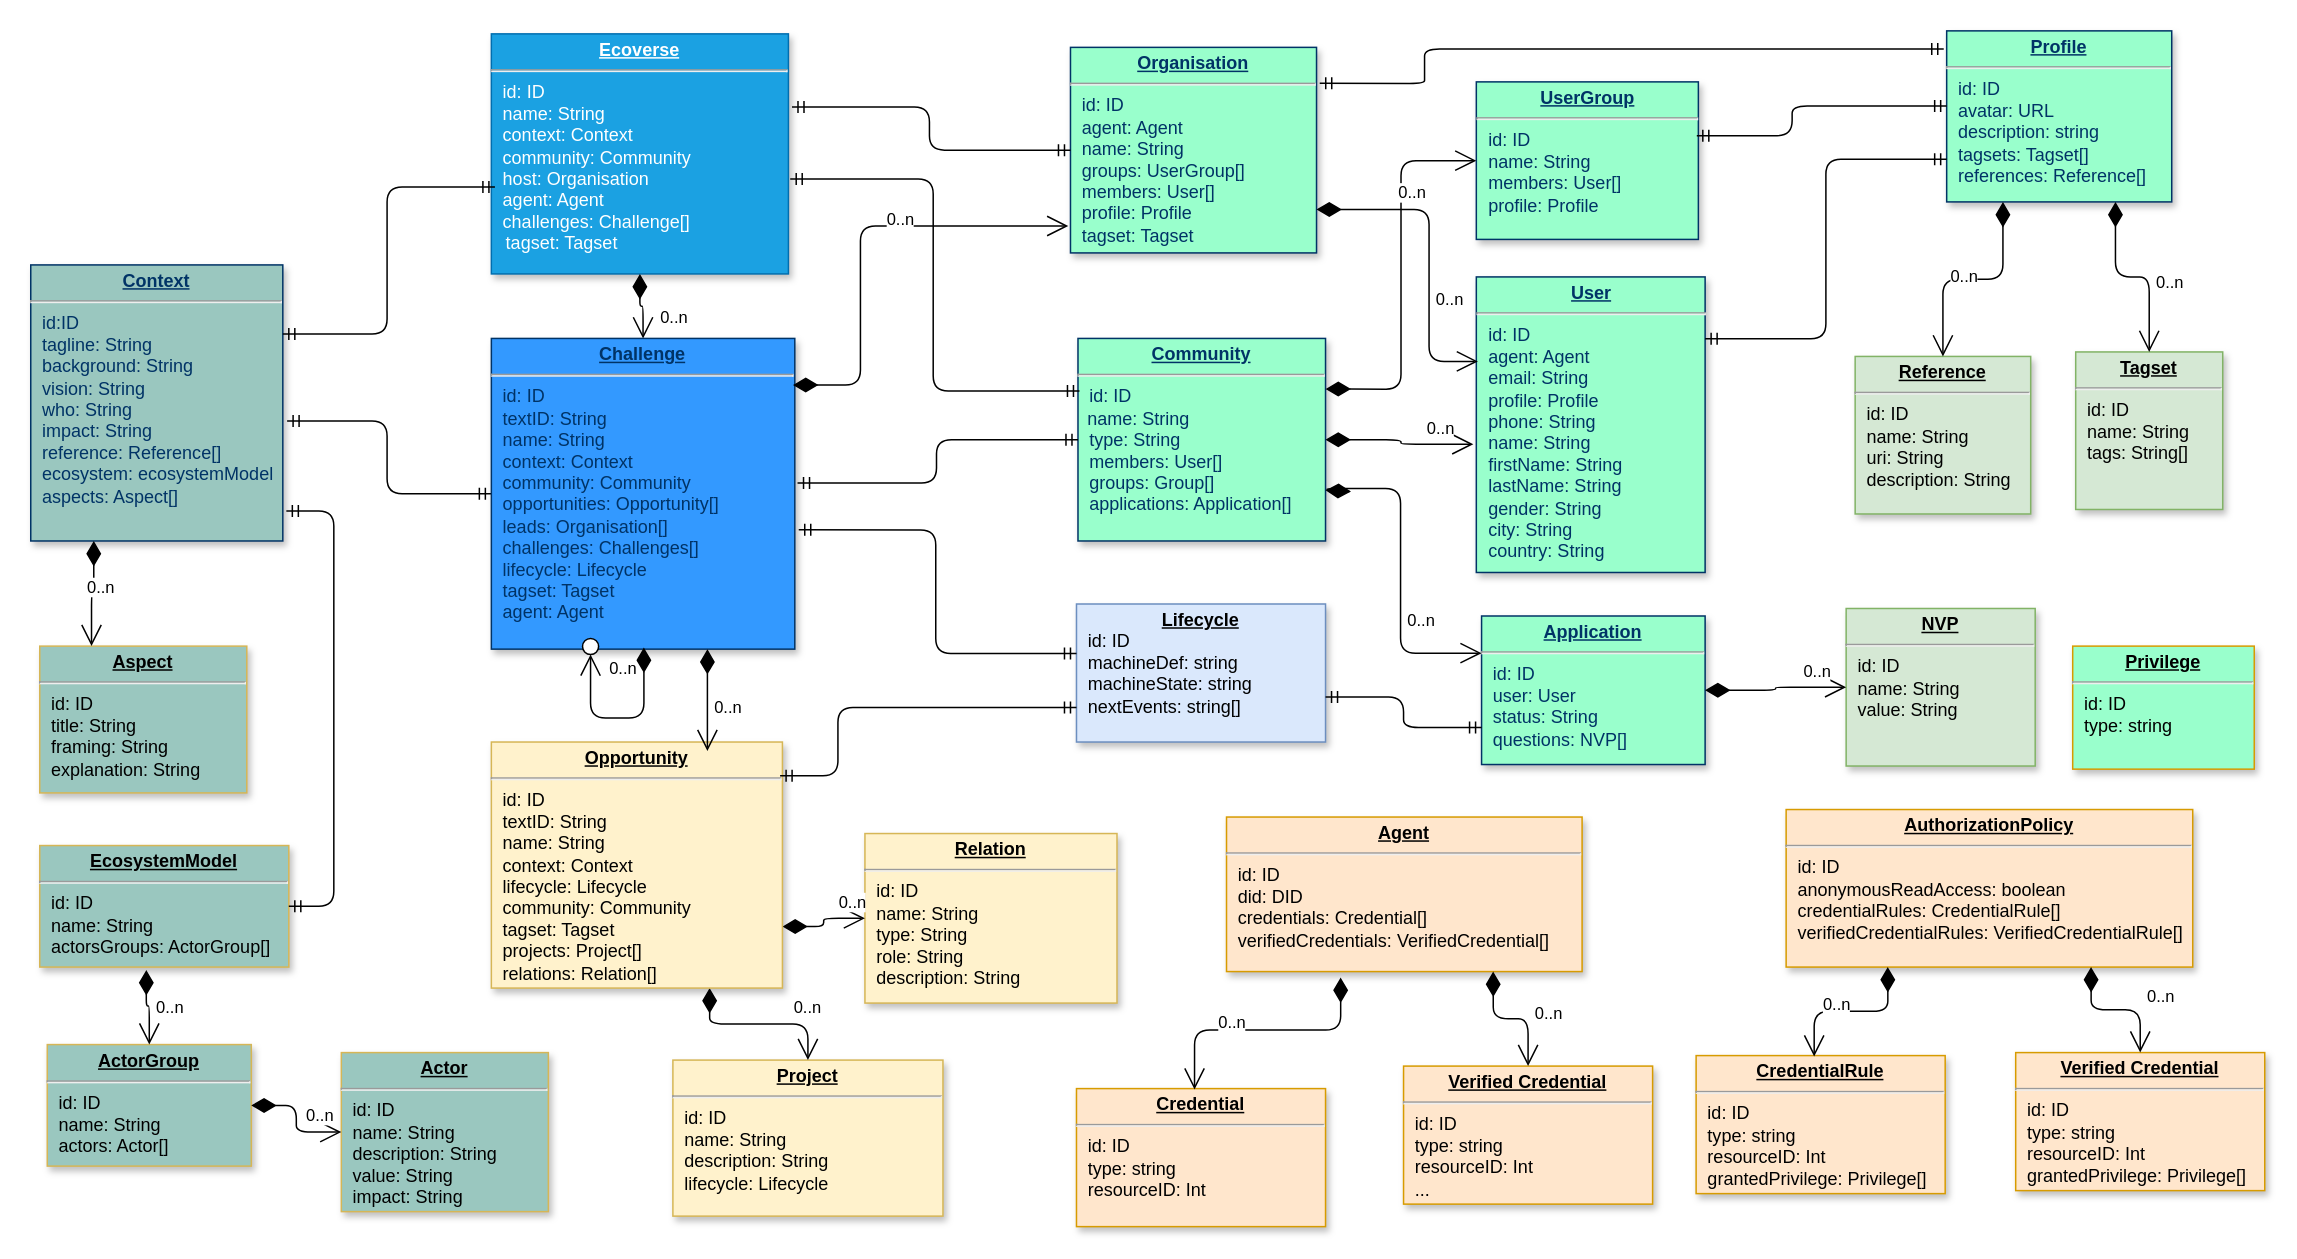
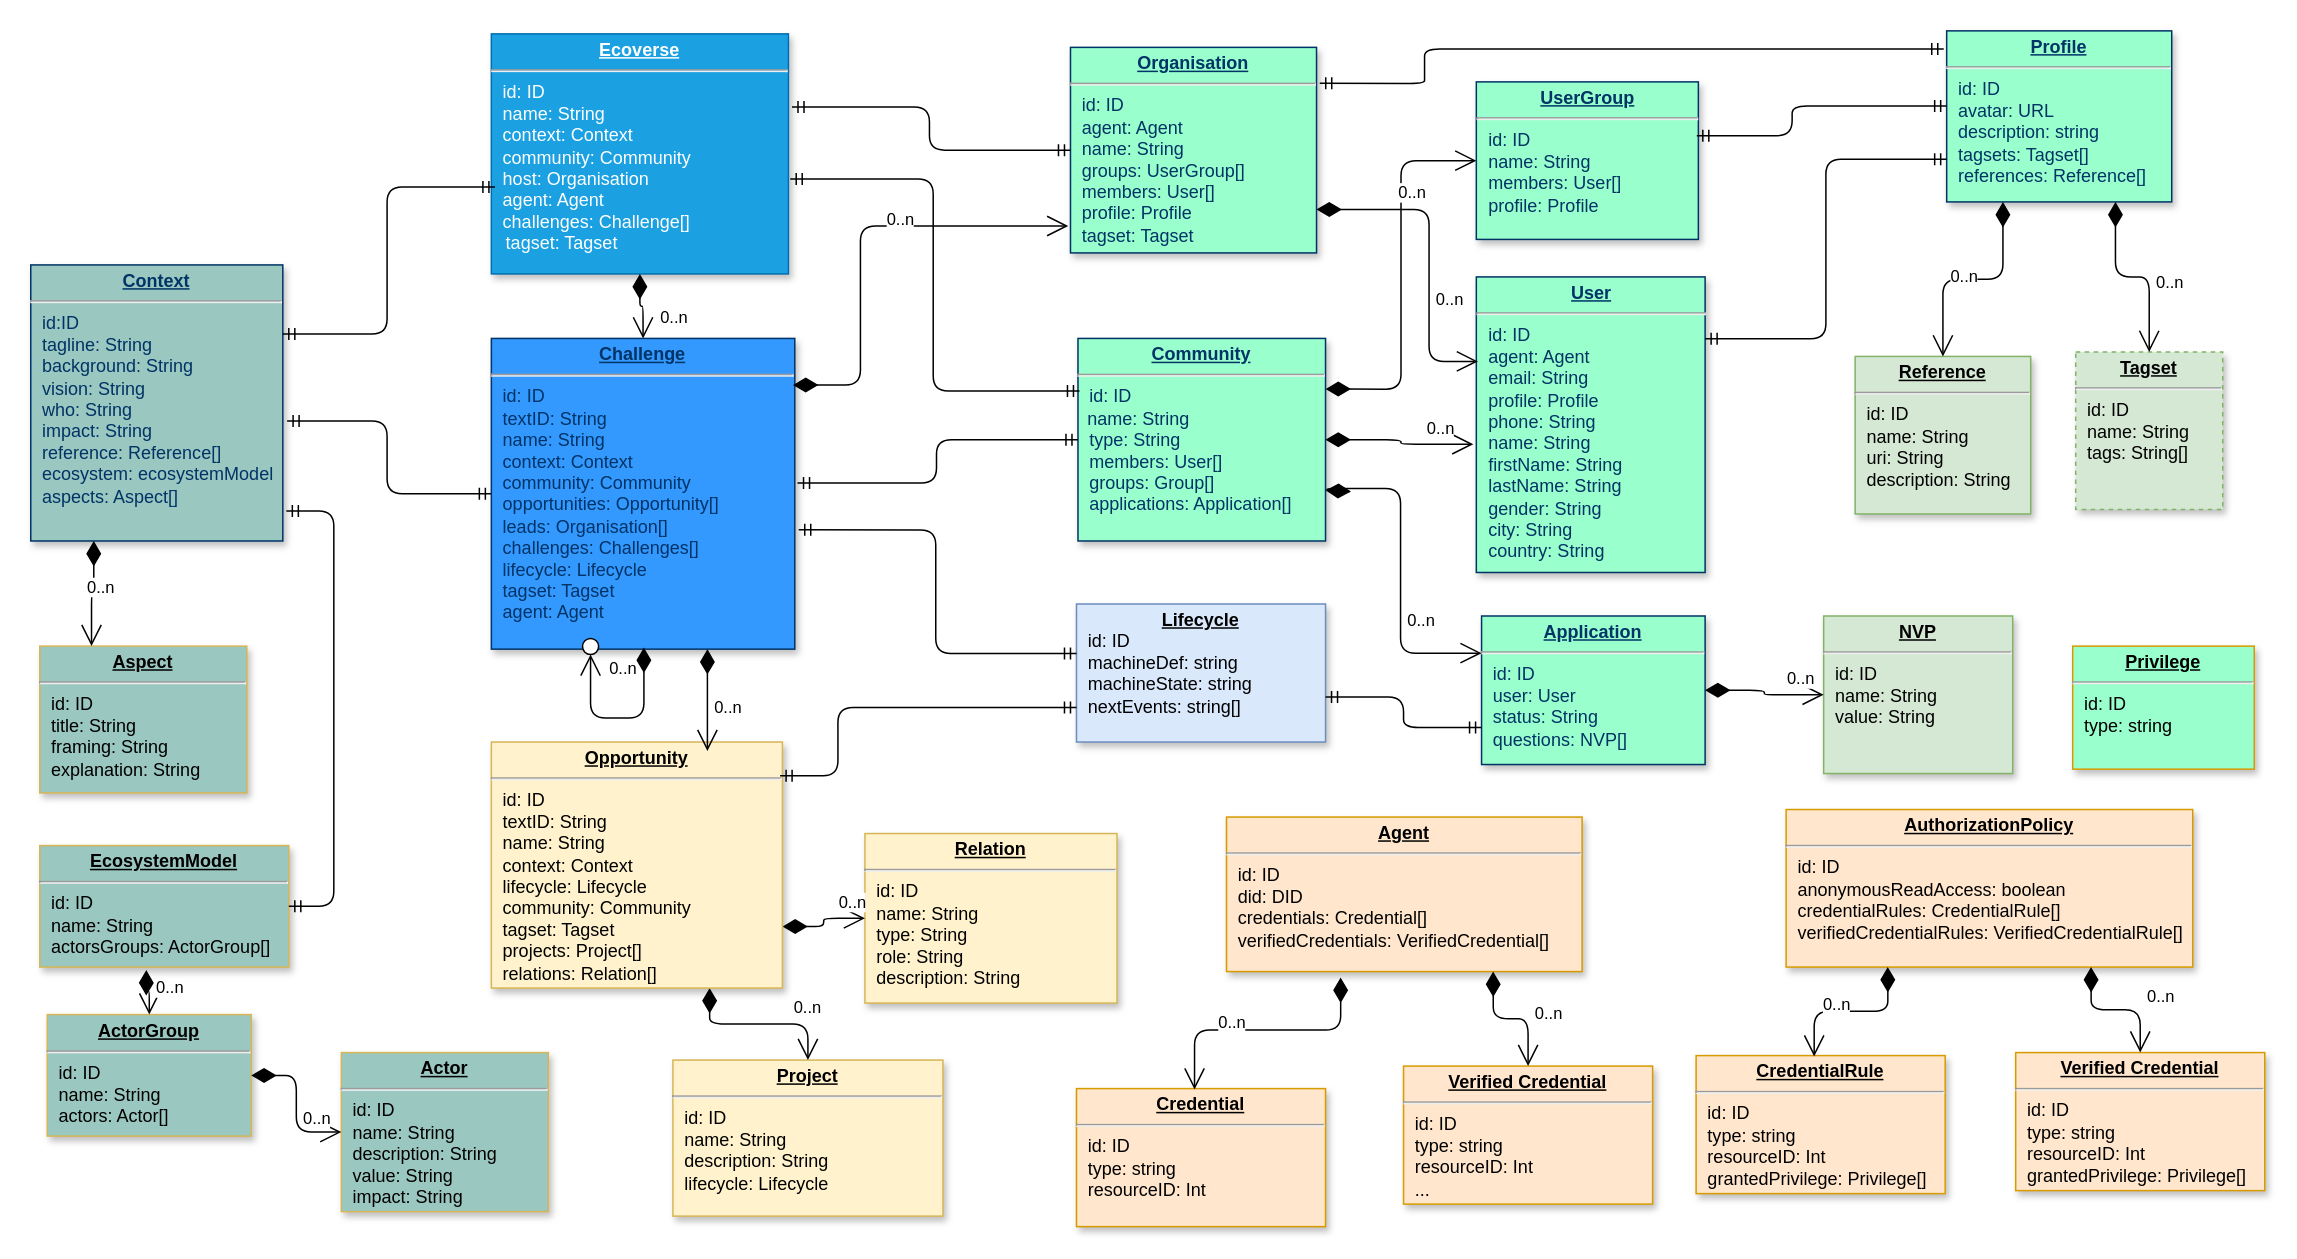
(2149, 431) -> (2149, 431)
(1940, 687) -> (1918, 695)
(149, 1105) -> (149, 1075)
